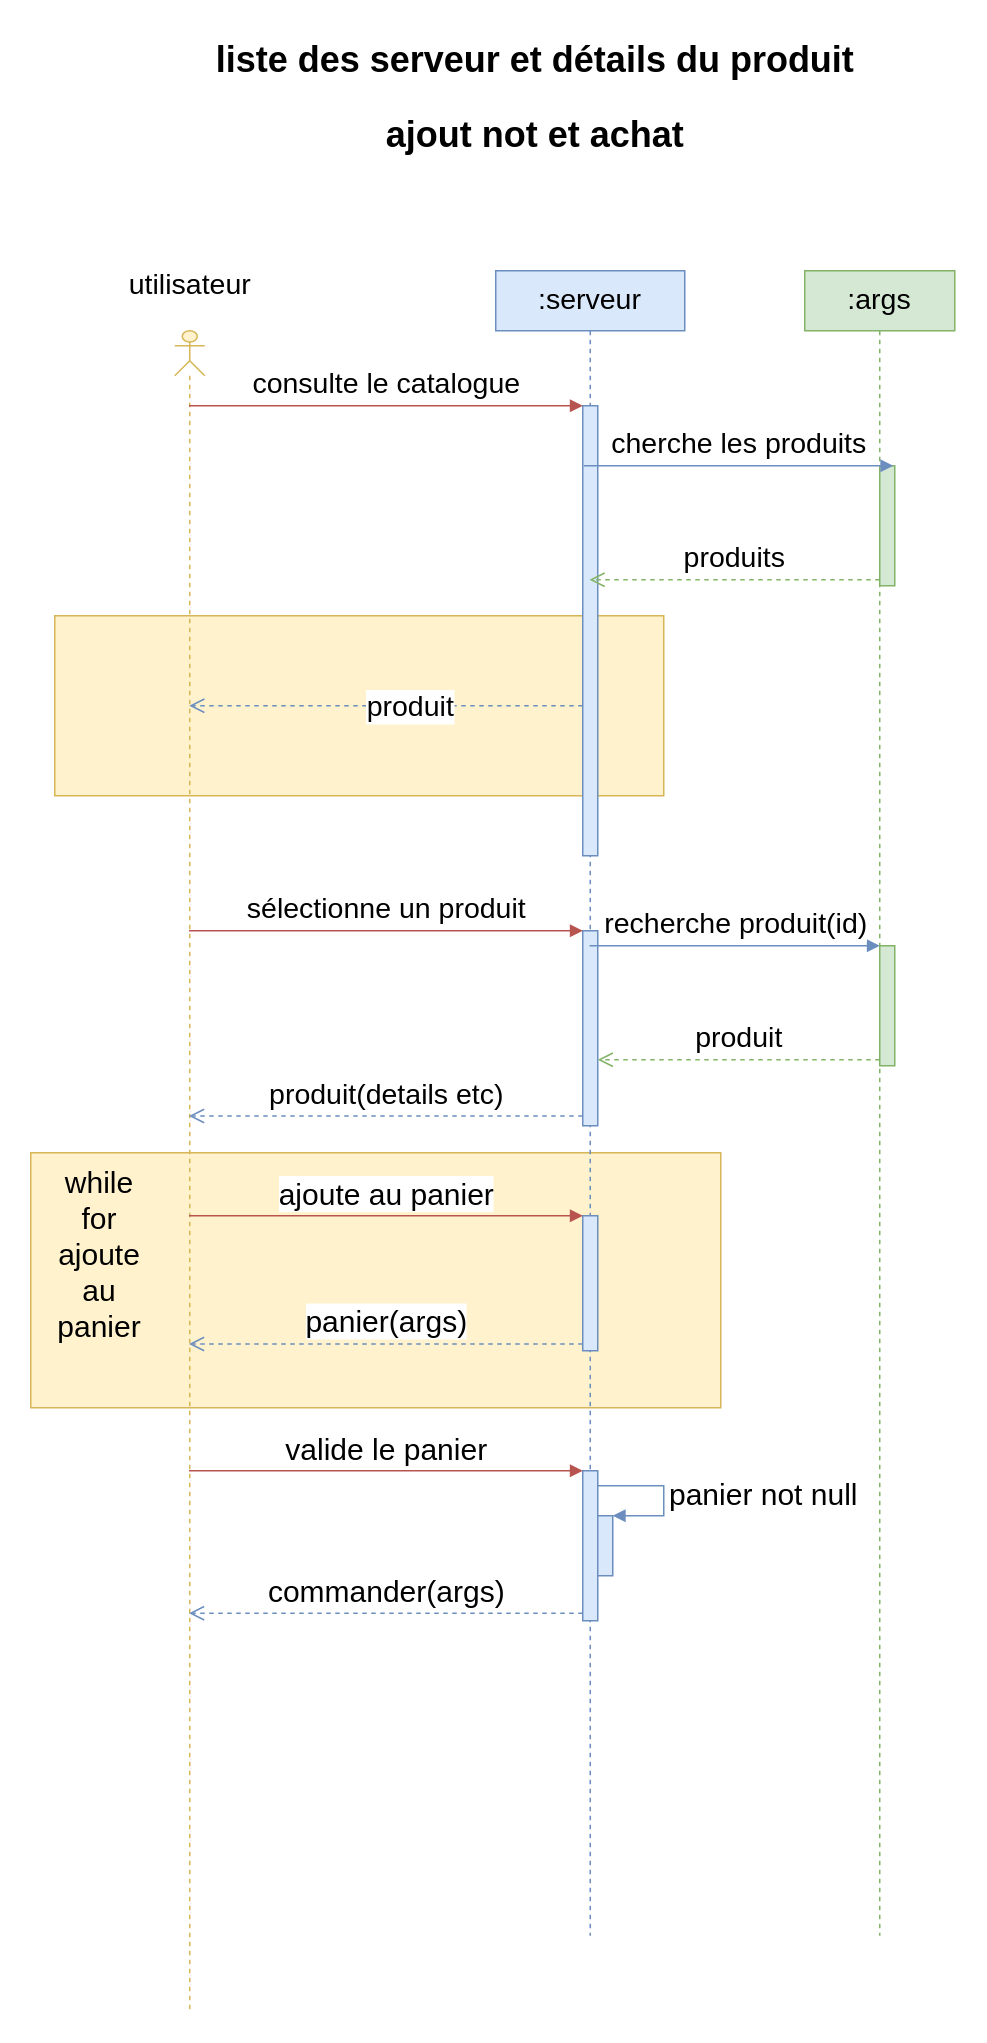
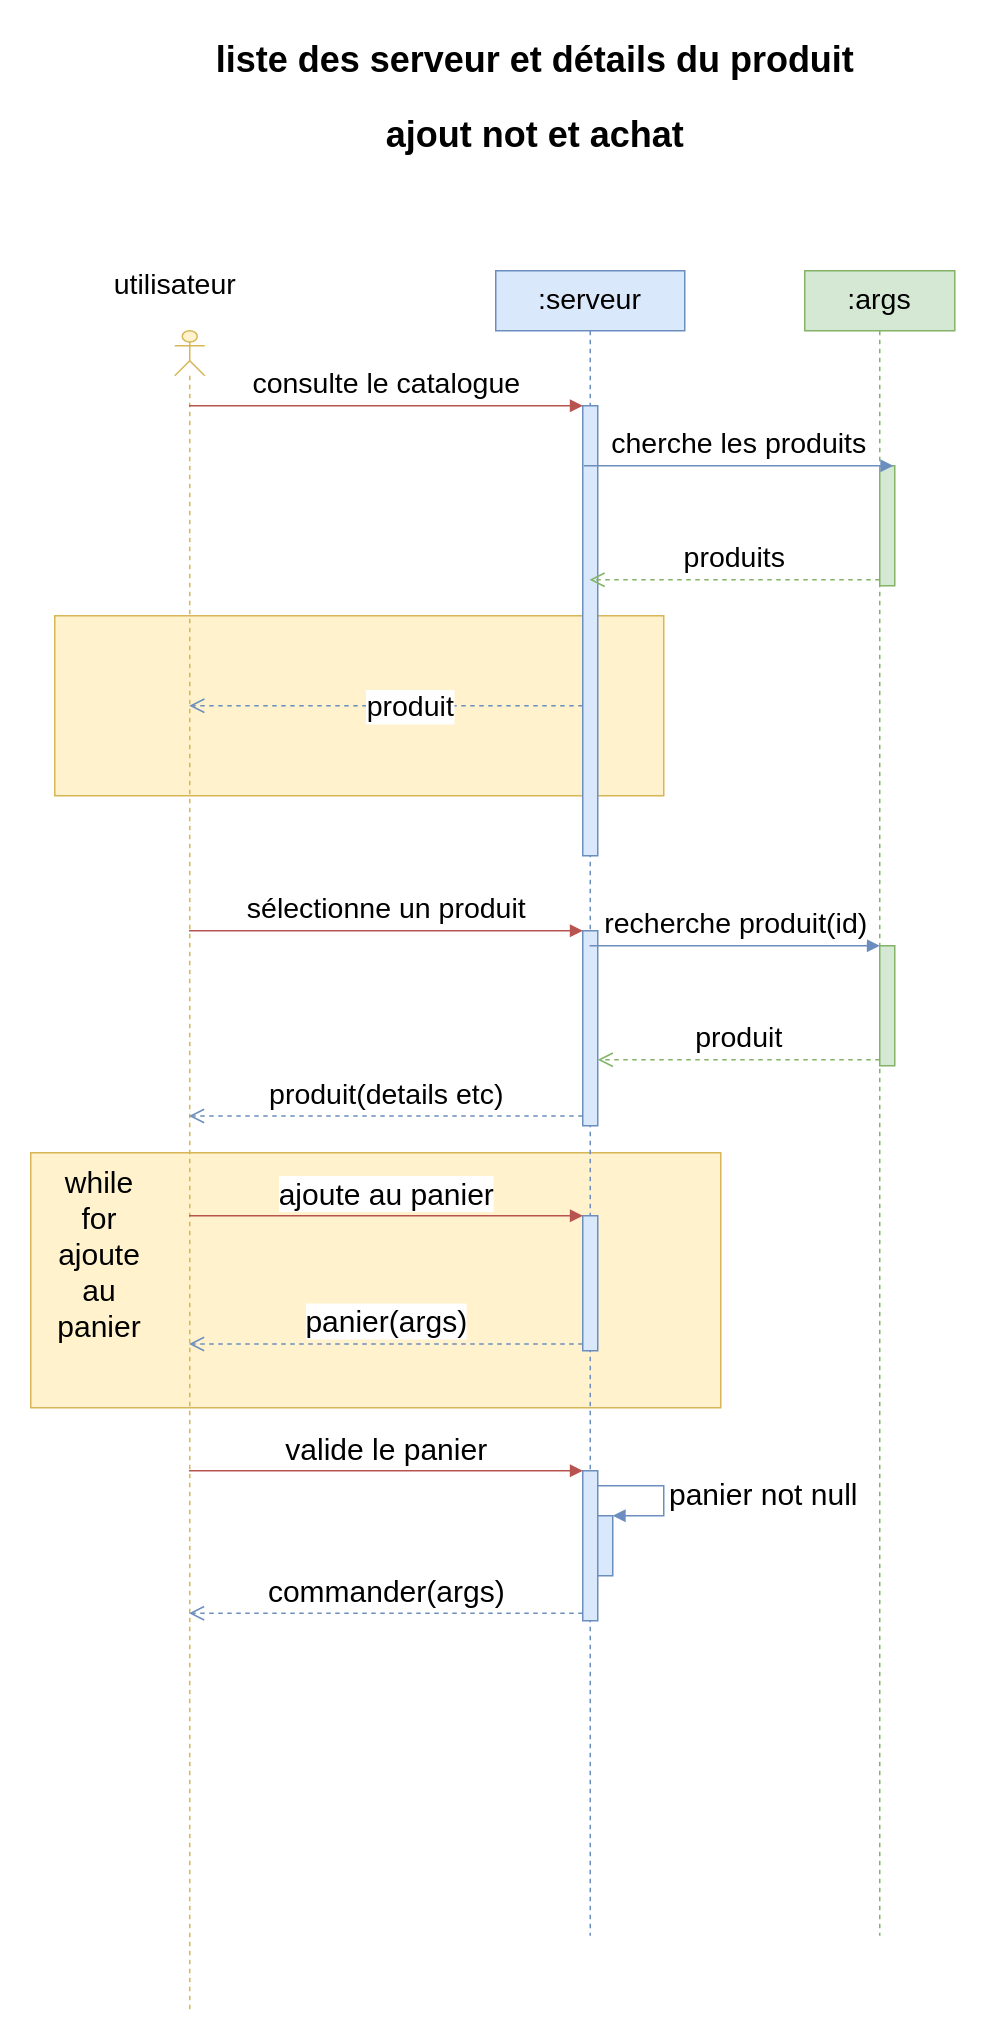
(190, 286) -> (175, 286)
